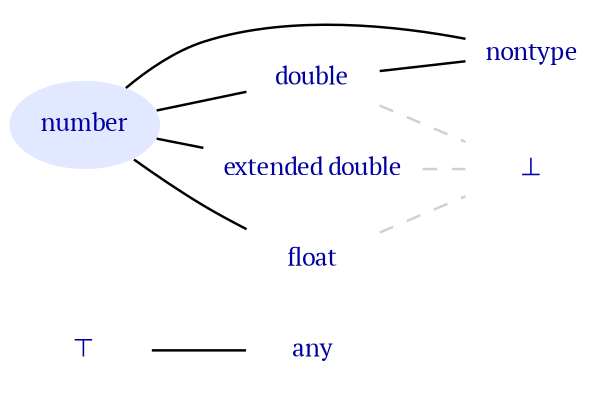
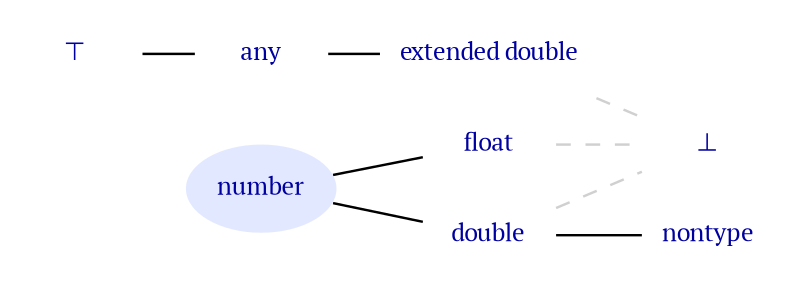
(289, 26) -> none
(180, 143) -> (354, 54)
